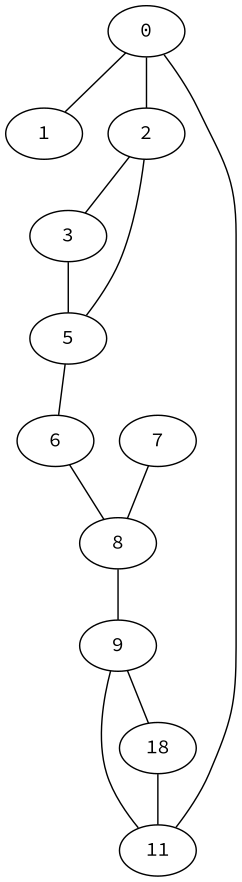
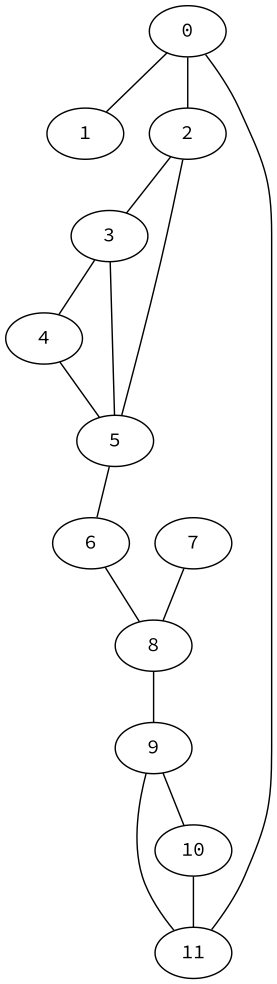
none -> (44, 338)
(158, 748) -> (193, 850)
